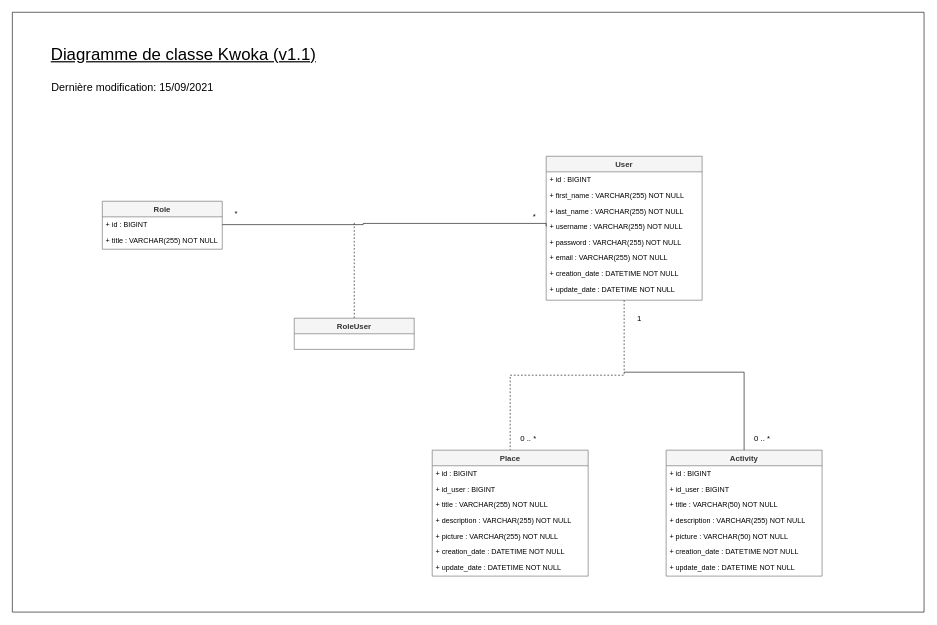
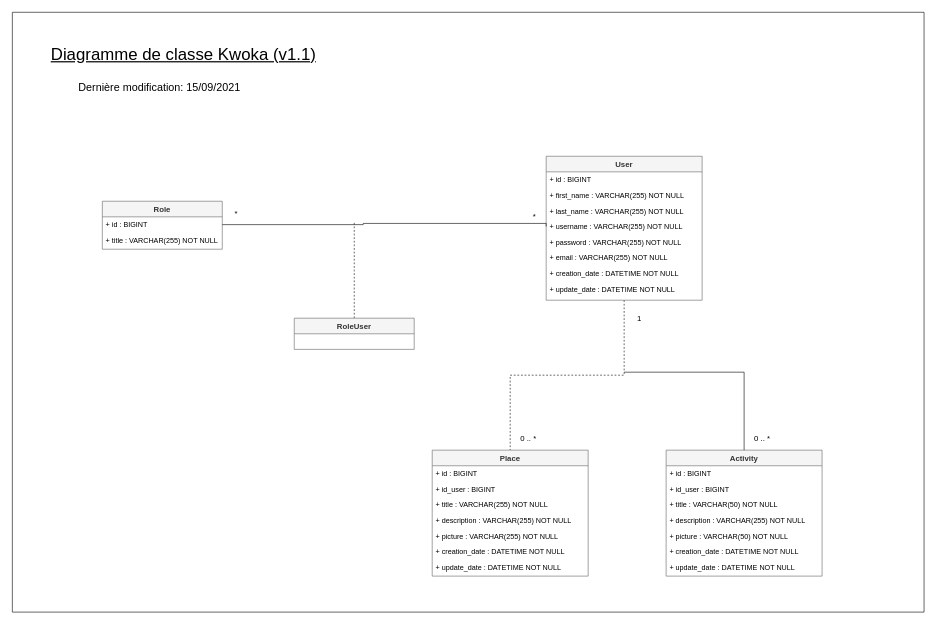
(132, 87) -> (159, 87)
